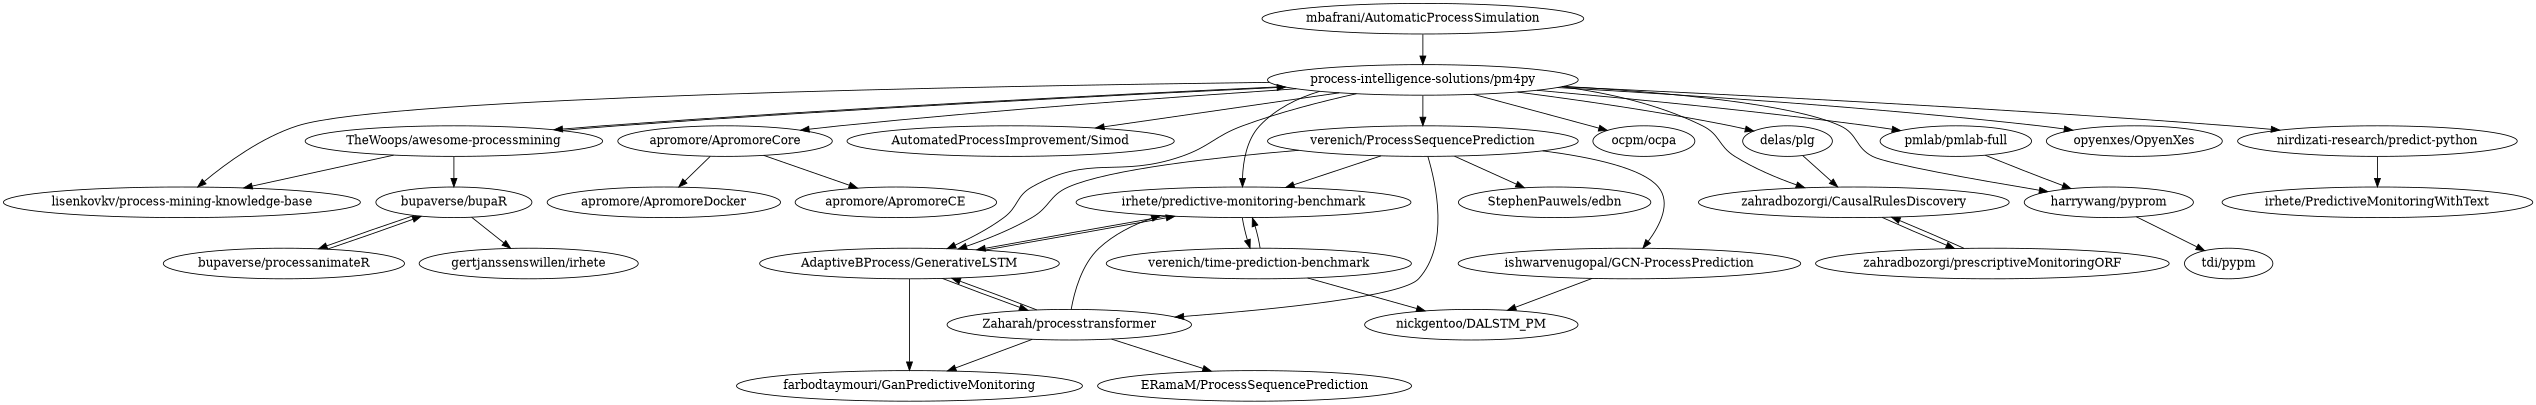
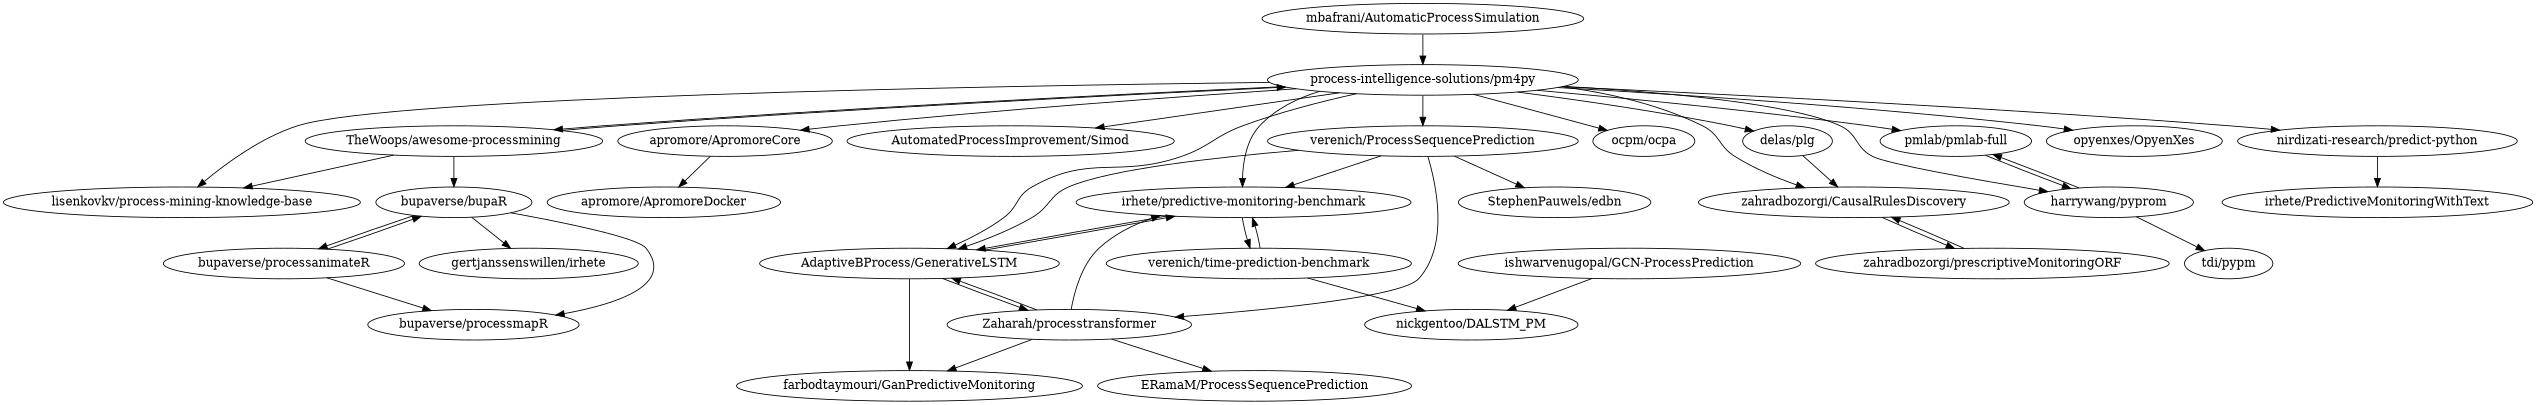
(1632, 170) -> none
none -> (2040, 173)
(896, 202) -> none
none -> (473, 325)
